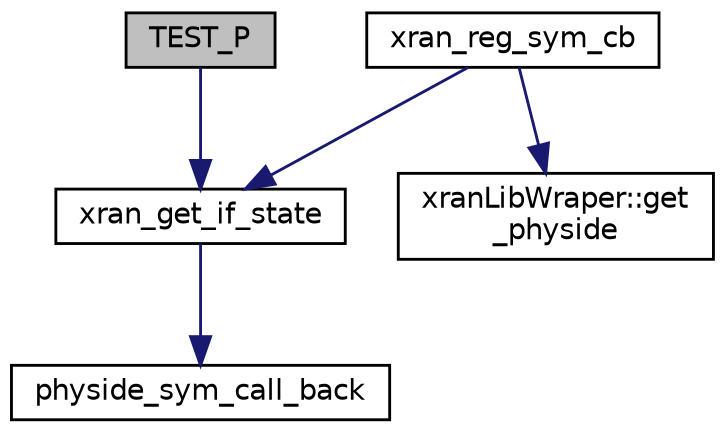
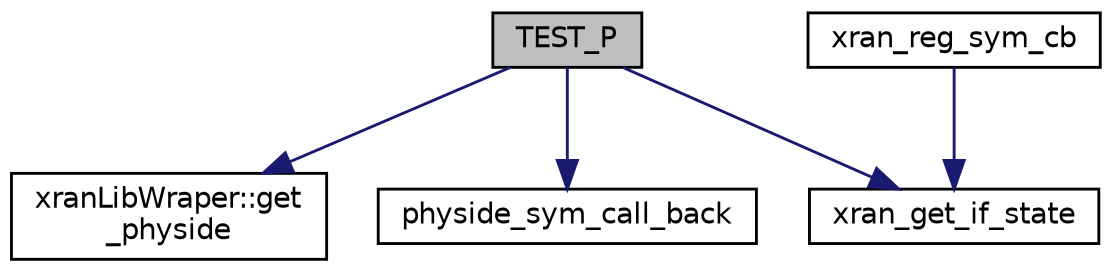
(529, 106) -> (400, 115)
(201, 290) -> (567, 114)
